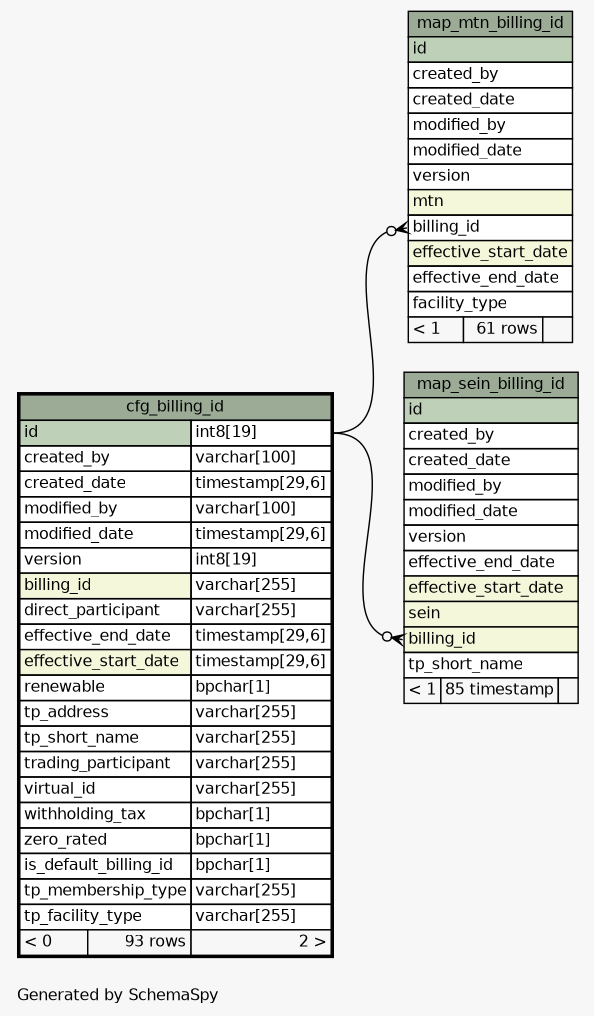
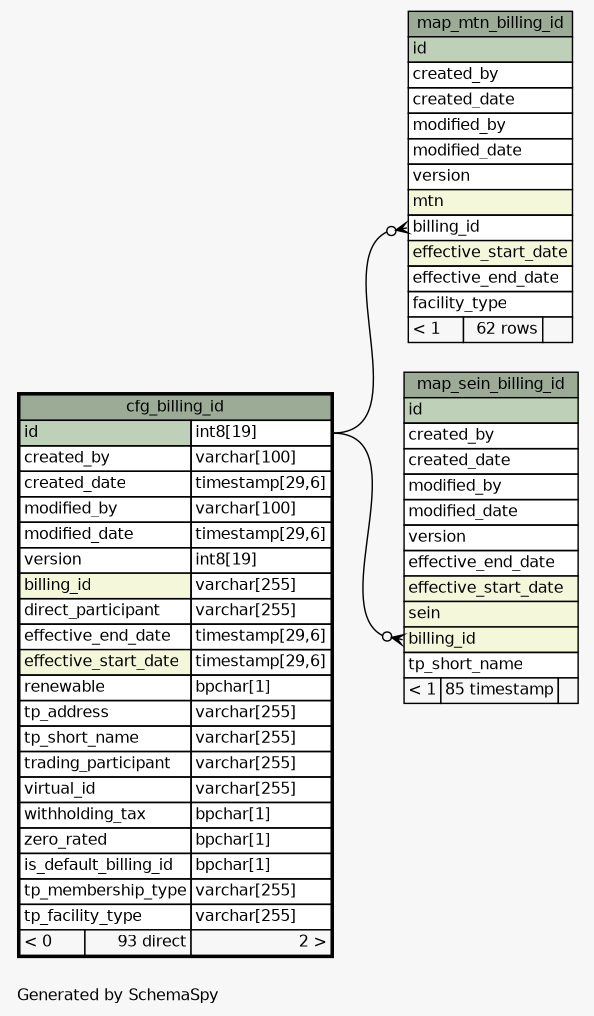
(507, 329) -> (507, 329)
(156, 942) -> (152, 942)
